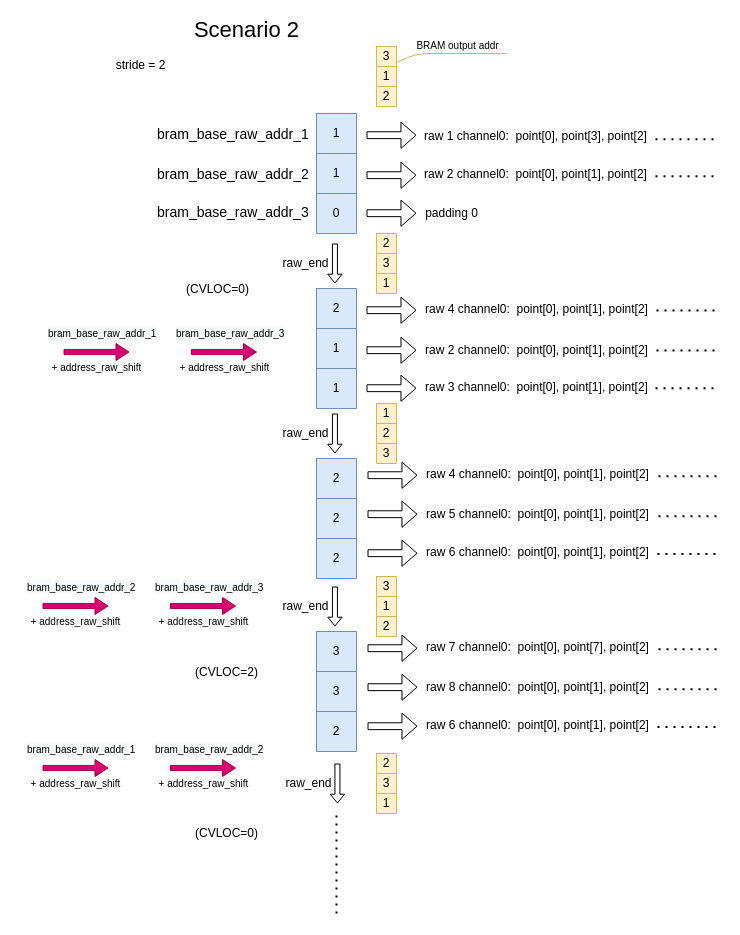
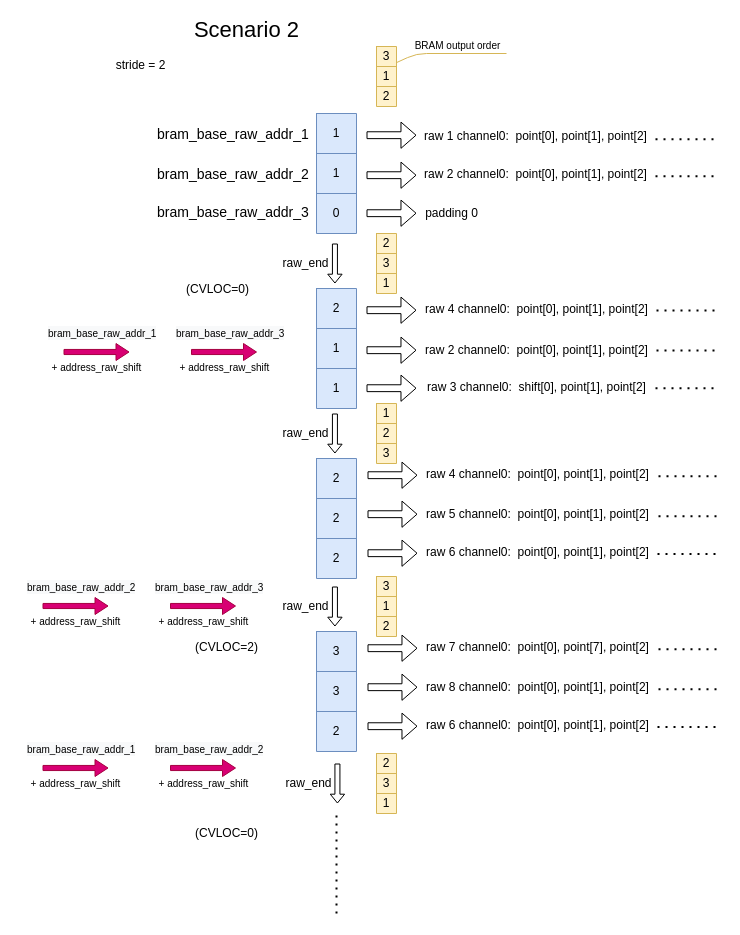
(458, 46) -> (458, 46)
(536, 137) -> (536, 137)
(537, 388) -> (537, 388)
(227, 673) -> (227, 648)
